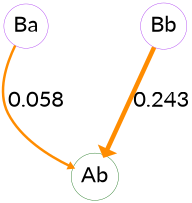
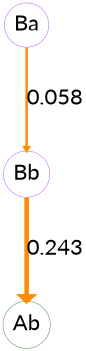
(11, 118) -> (27, 97)
